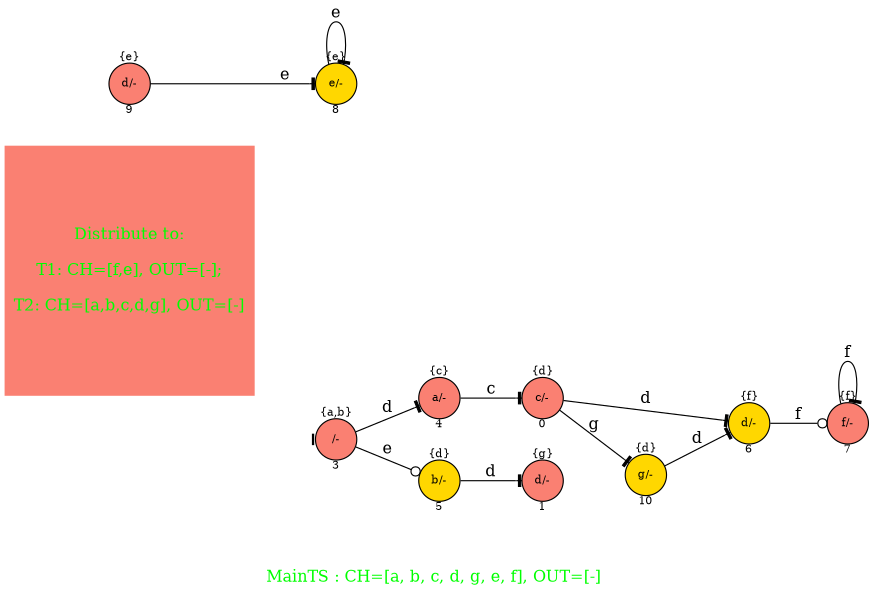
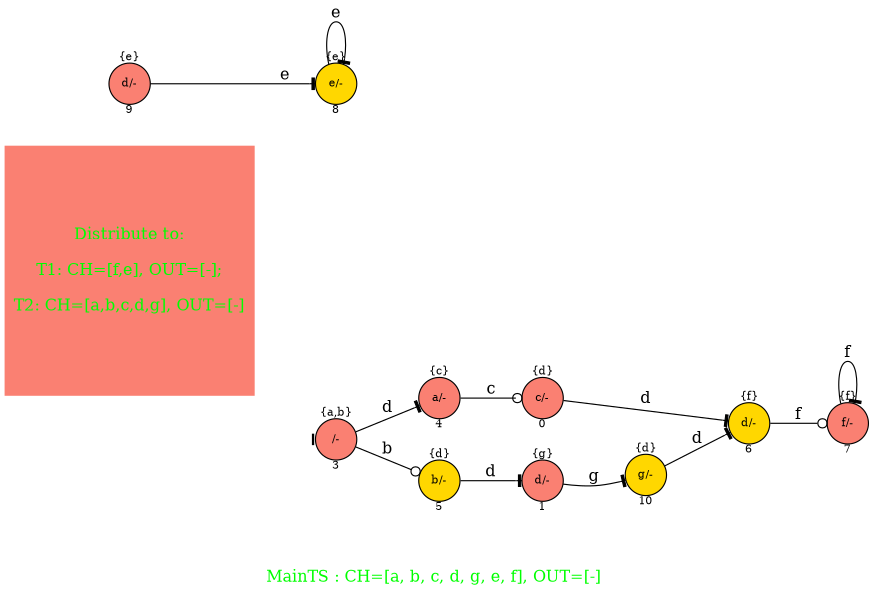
(488, 398) -> (488, 398)
(592, 435) -> (592, 486)
(388, 449) -> (388, 449)
